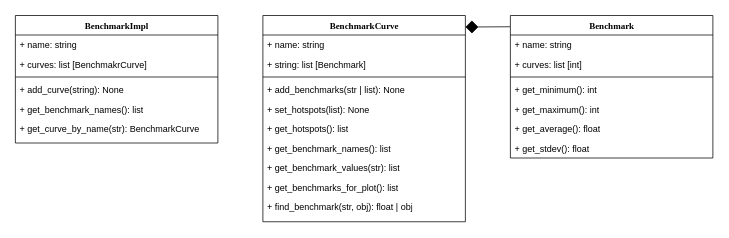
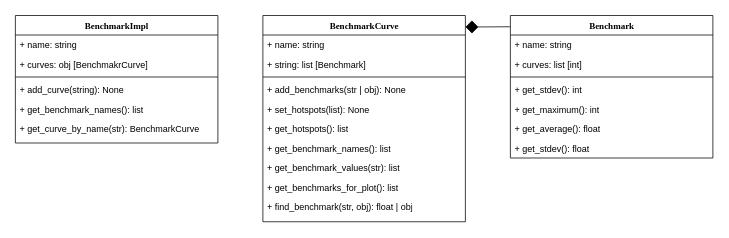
(91, 65) -> (91, 65)
(344, 91) -> (344, 91)
(558, 91) -> (556, 91)
